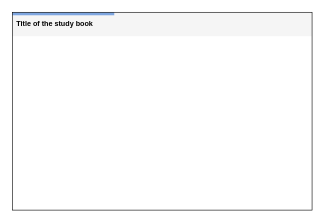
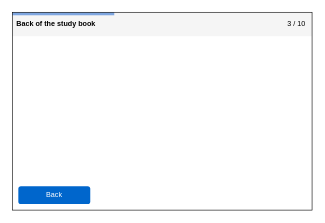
(57, 24) -> (57, 24)
none -> (291, 24)
none -> (54, 195)
